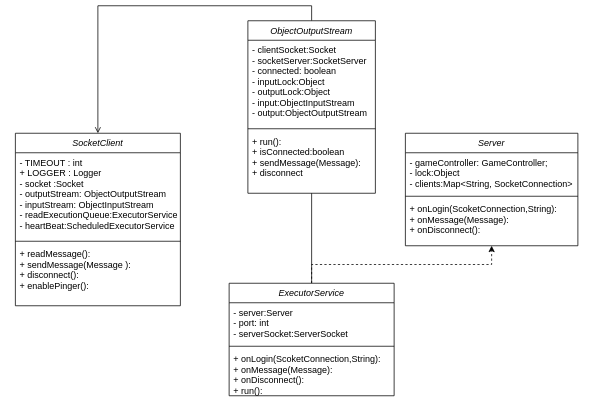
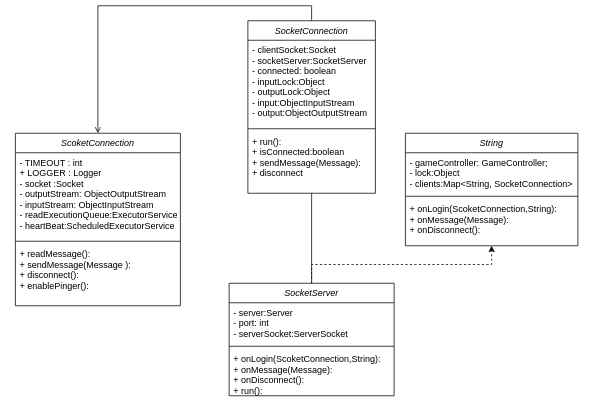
(311, 31) -> (311, 31)
(98, 143) -> (98, 143)
(491, 143) -> (491, 143)
(311, 293) -> (311, 293)
